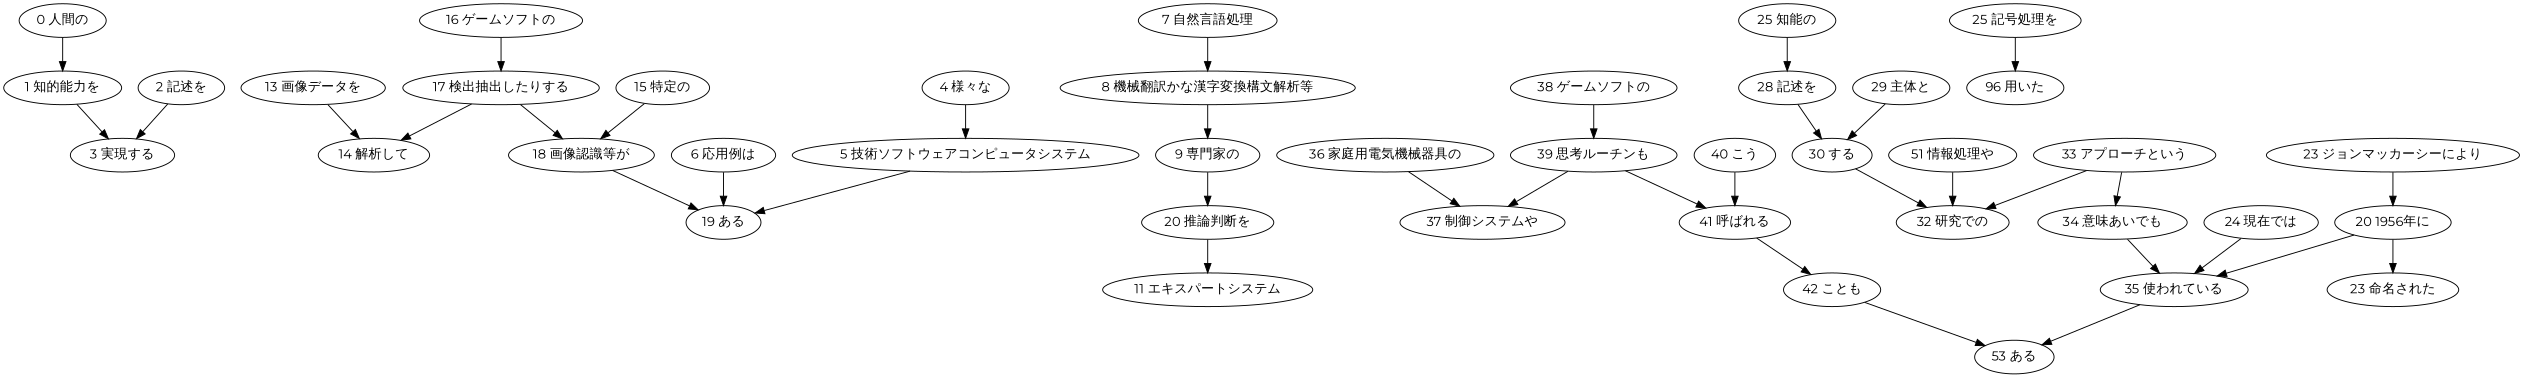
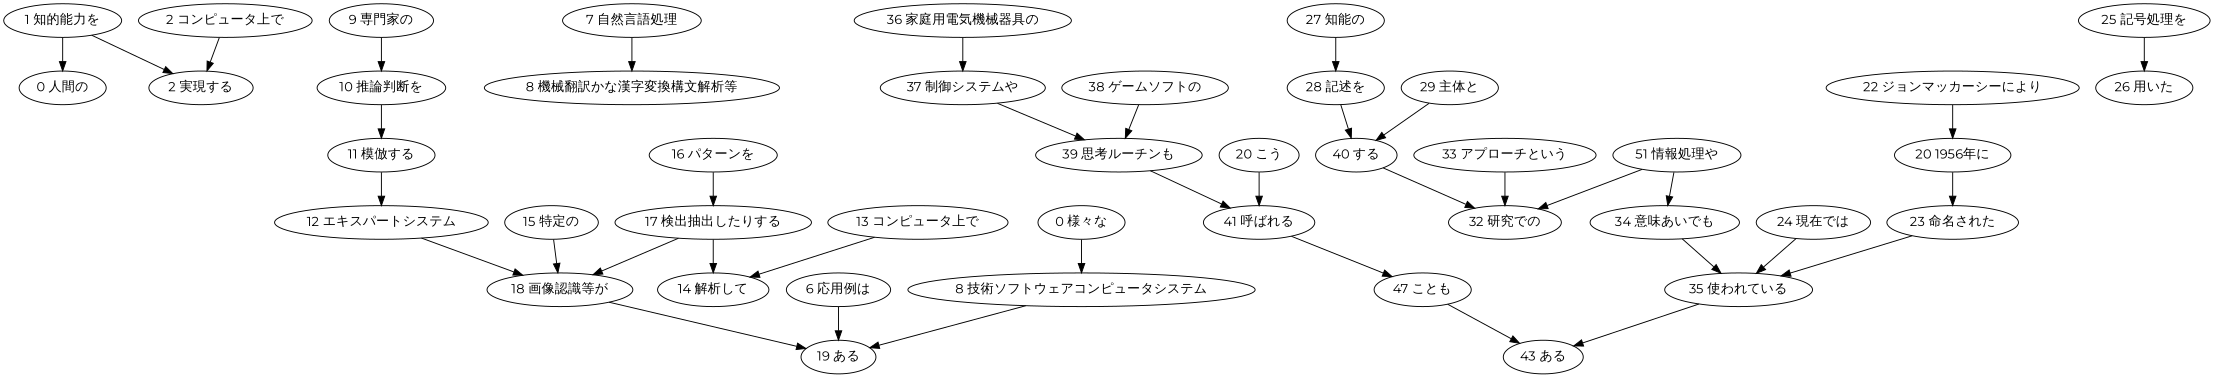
(501, 21) -> (713, 155)
(1787, 21) -> (1336, 21)
(63, 50) -> (63, 50)
(181, 88) -> (225, 21)
(313, 88) -> (918, 222)
(966, 88) -> (1081, 222)
(2015, 88) -> (2144, 88)
(1208, 117) -> none
(122, 155) -> (201, 88)
(966, 155) -> (1081, 290)
(1735, 155) -> (1259, 155)
(1832, 155) -> (1356, 155)
(2393, 155) -> (1953, 88)
(2119, 184) -> (1672, 184)
(1542, 186) -> (1037, 120)
none -> (381, 222)
(1208, 222) -> (381, 88)
(2290, 254) -> (1851, 254)
(1208, 290) -> (381, 155)
(1832, 290) -> (1423, 290)
(2014, 357) -> (1543, 357)
